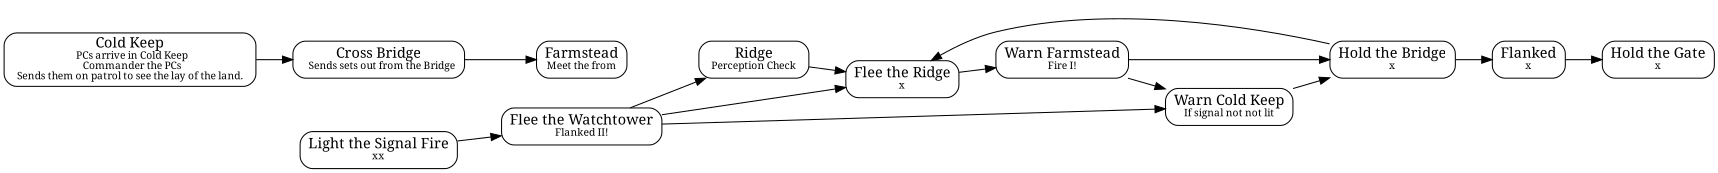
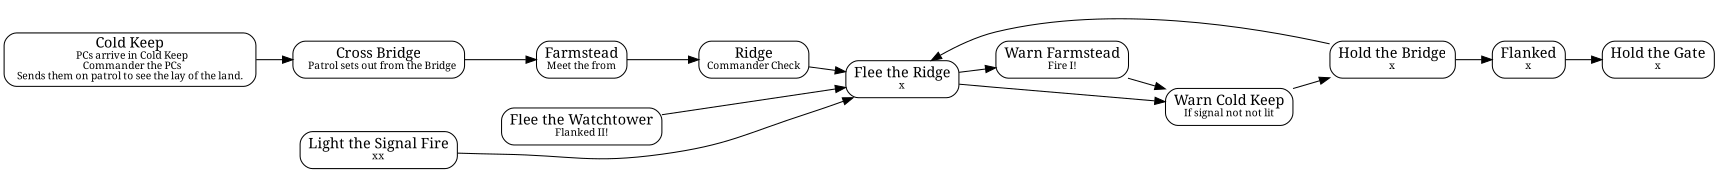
(1224, 60) -> none
(379, 66) -> (379, 66)
(754, 66) -> (754, 66)
(663, 95) -> (658, 60)
(908, 117) -> (1057, 93)
(474, 139) -> (654, 155)
